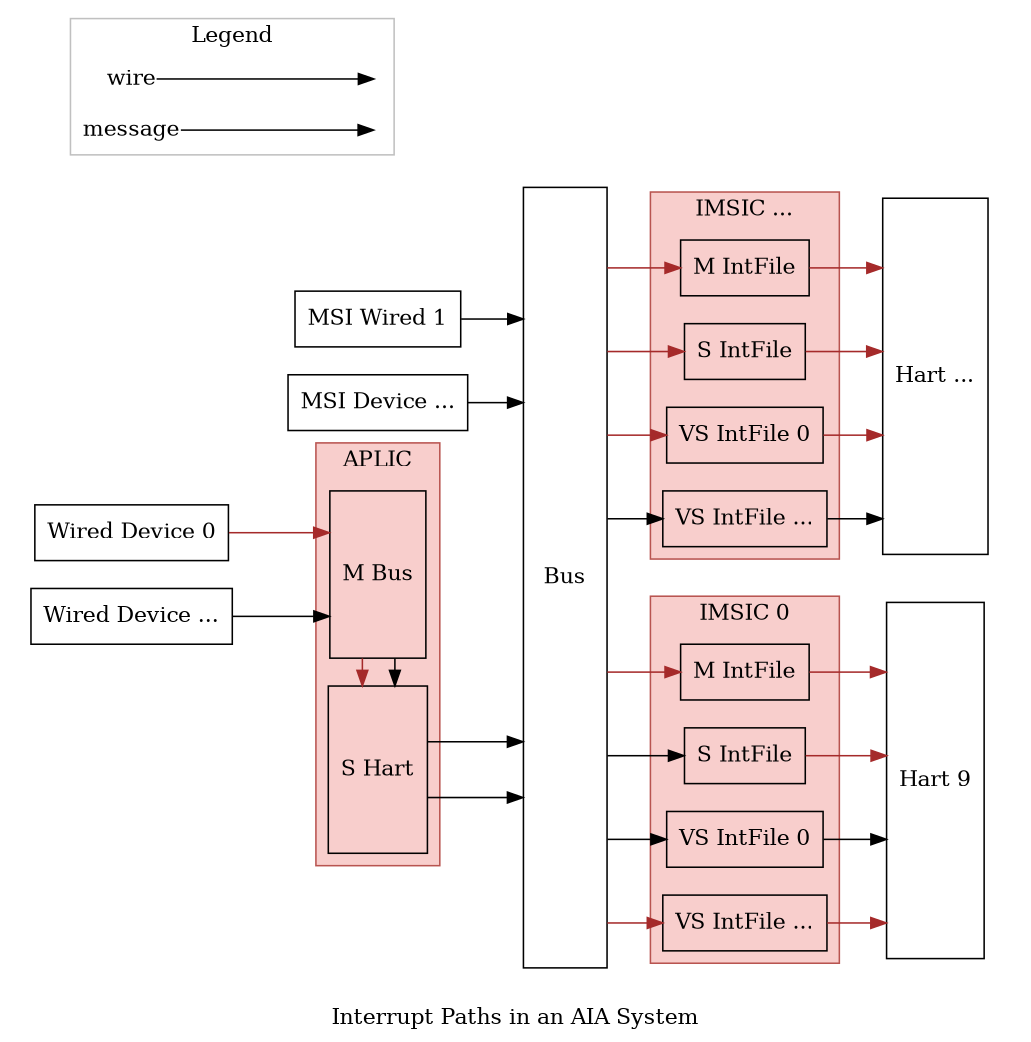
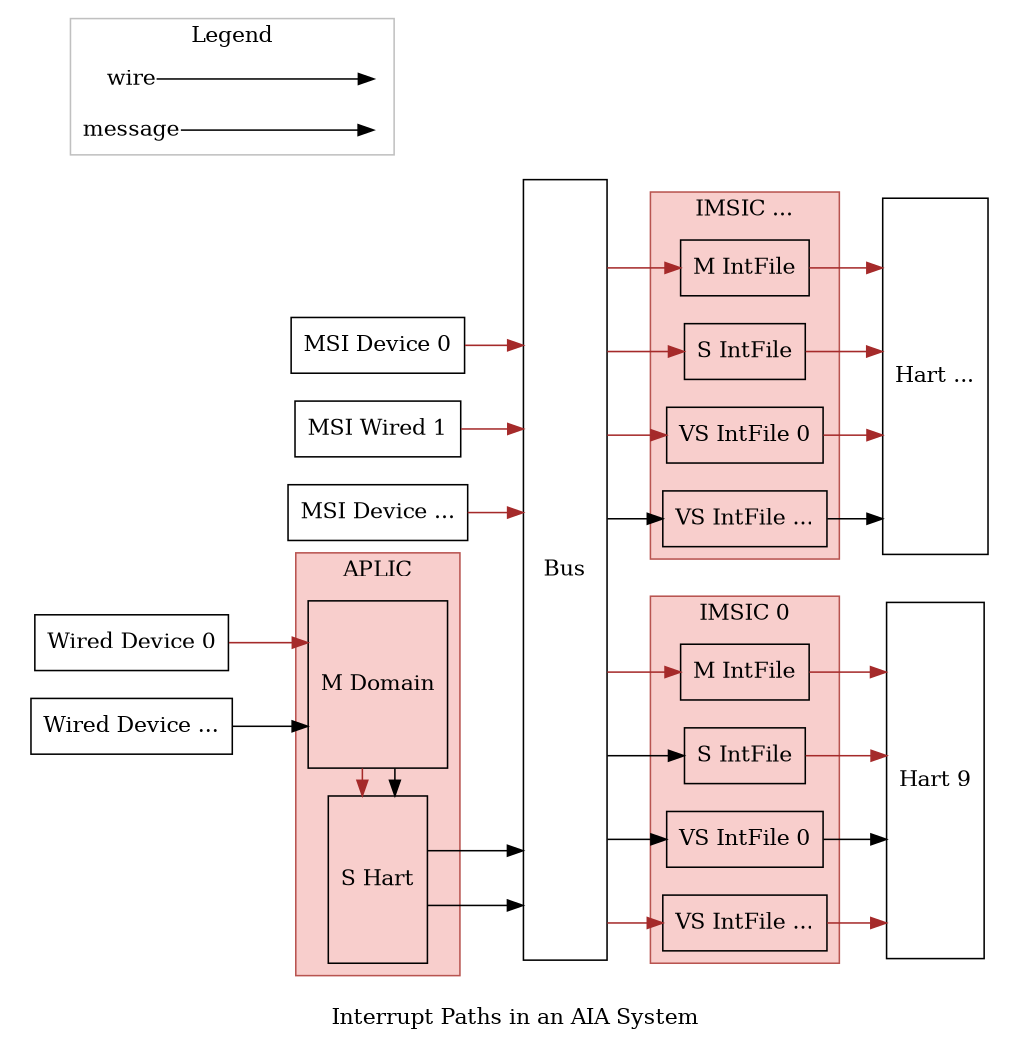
(484, 319) -> (484, 429)
none -> (378, 345)
(488, 403) -> (488, 513)
(378, 575) -> (378, 684)
